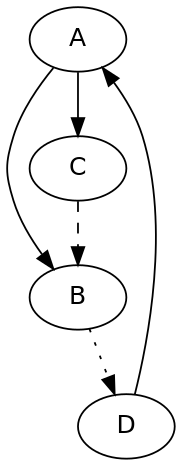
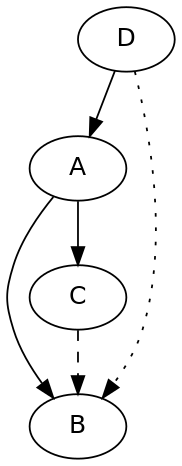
(99, 353) -> (156, 231)
